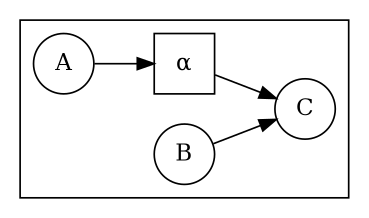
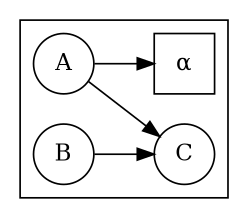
(238, 84) -> (117, 104)
